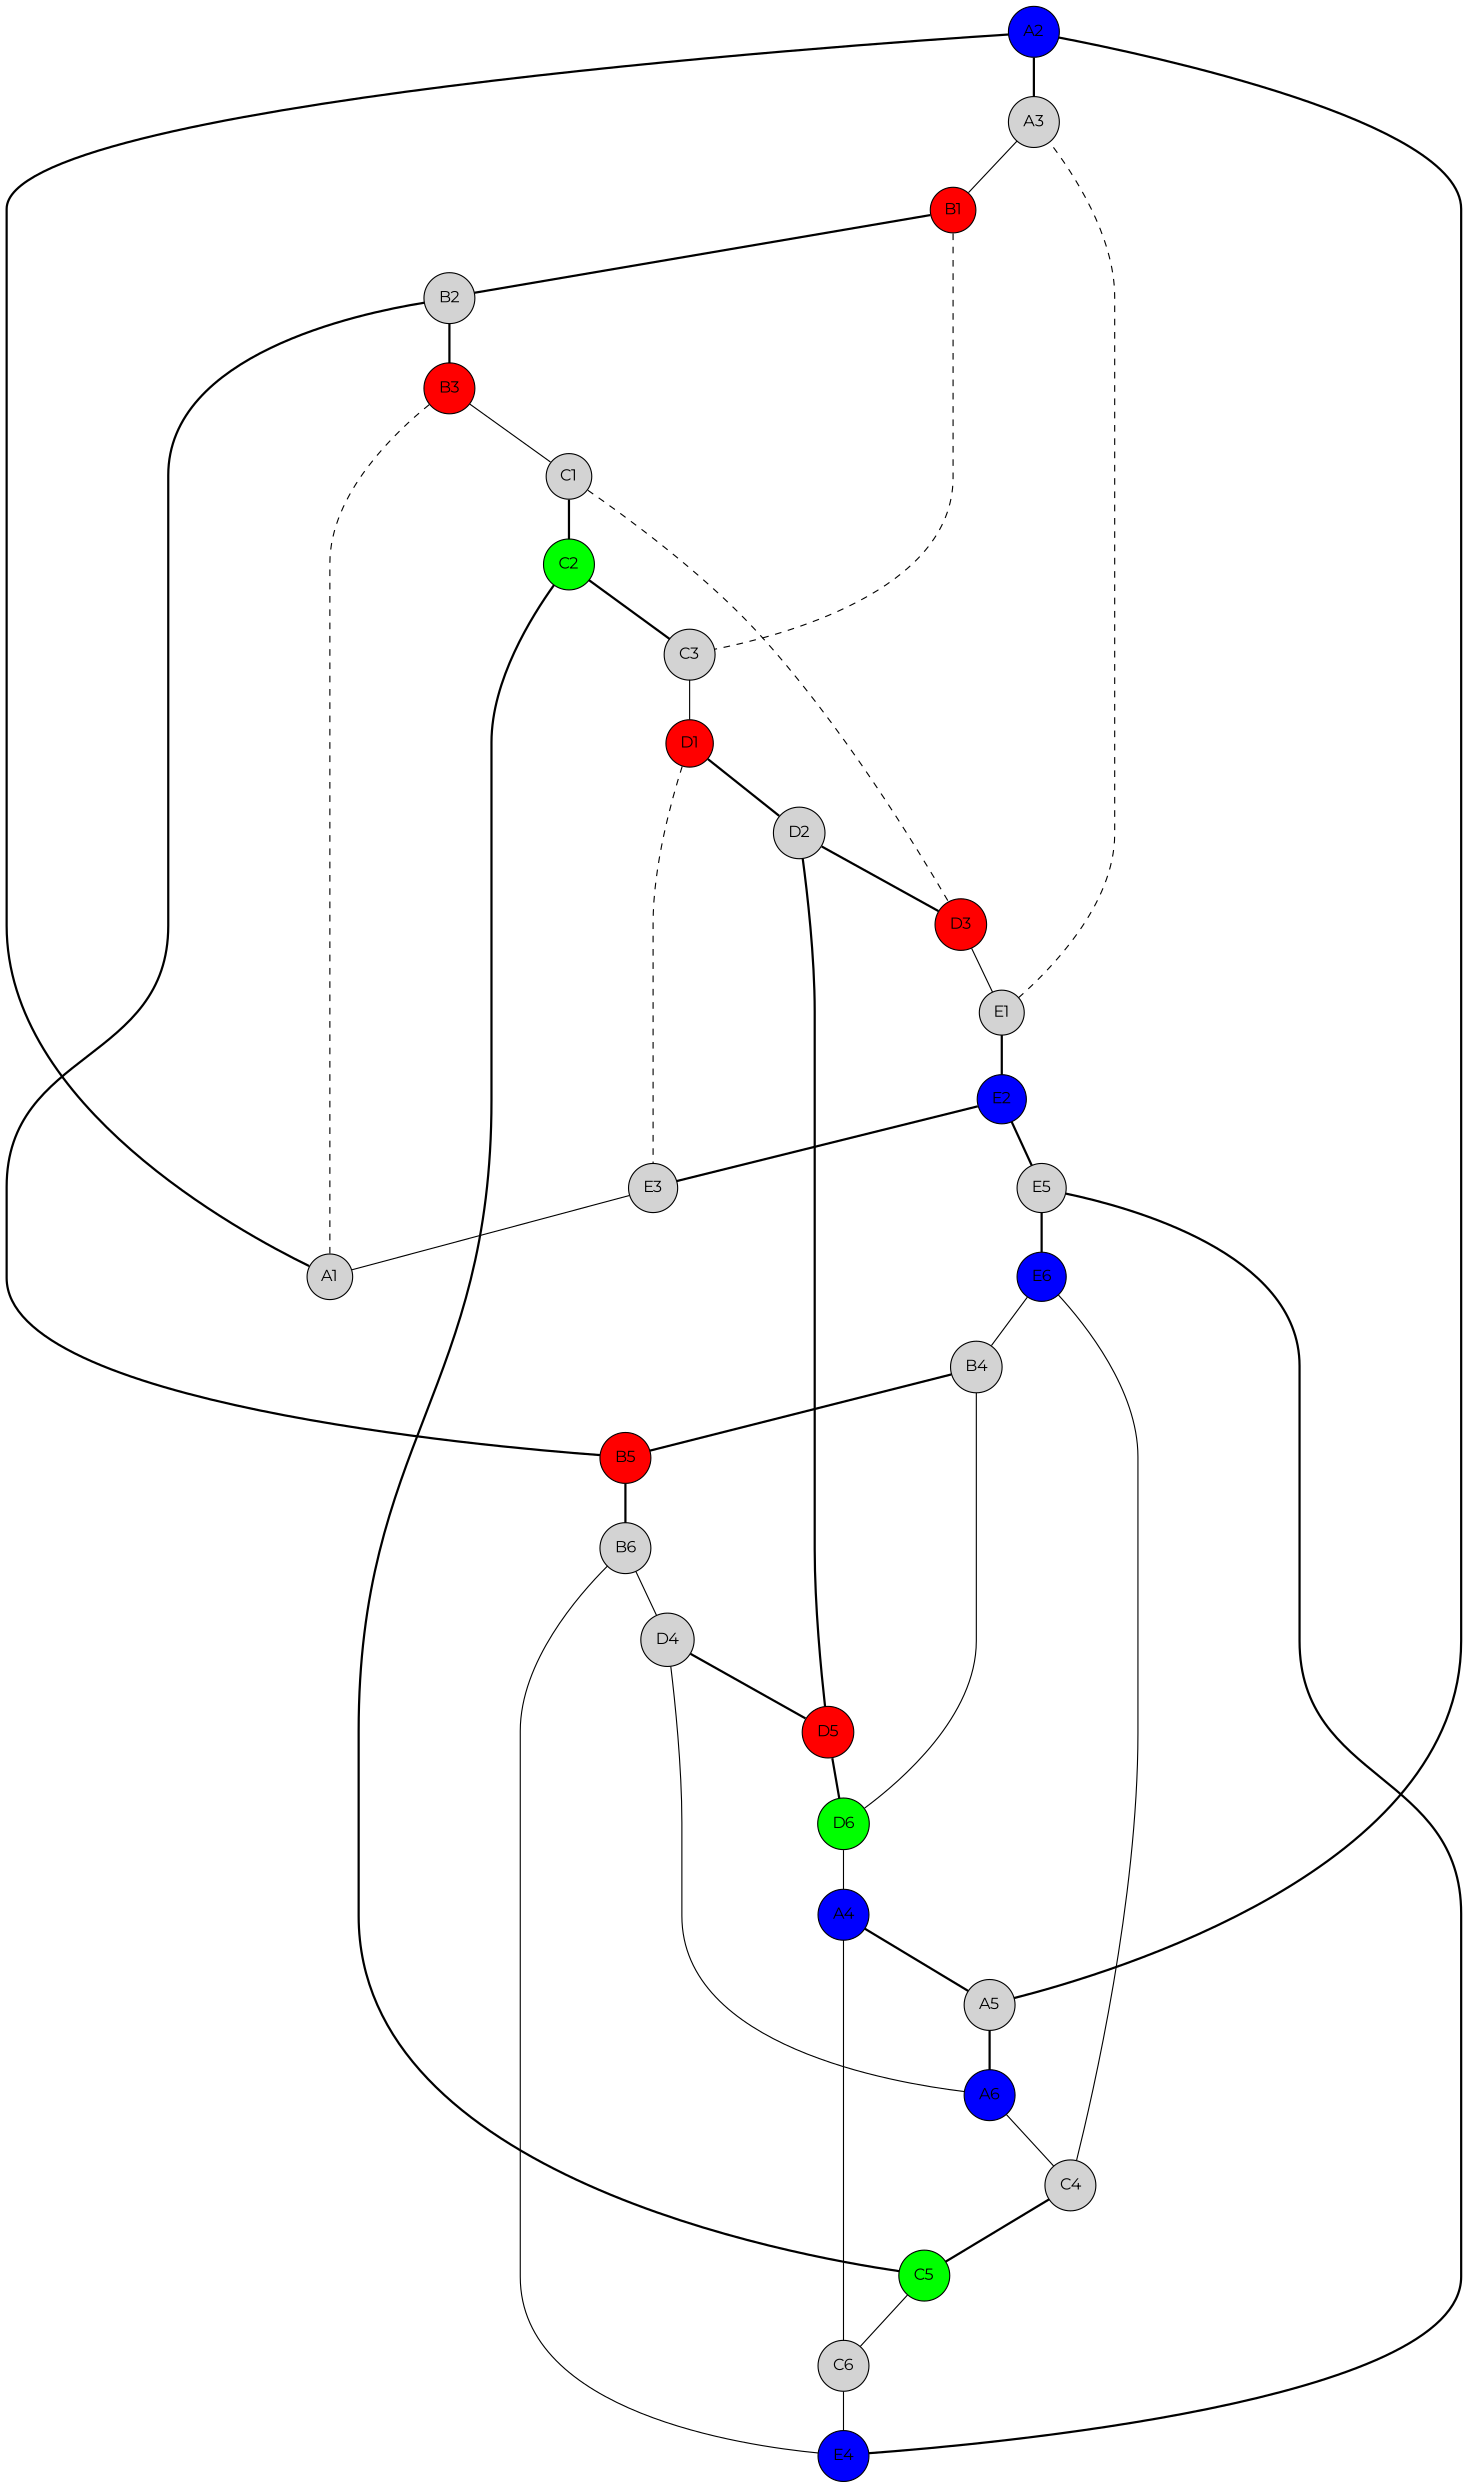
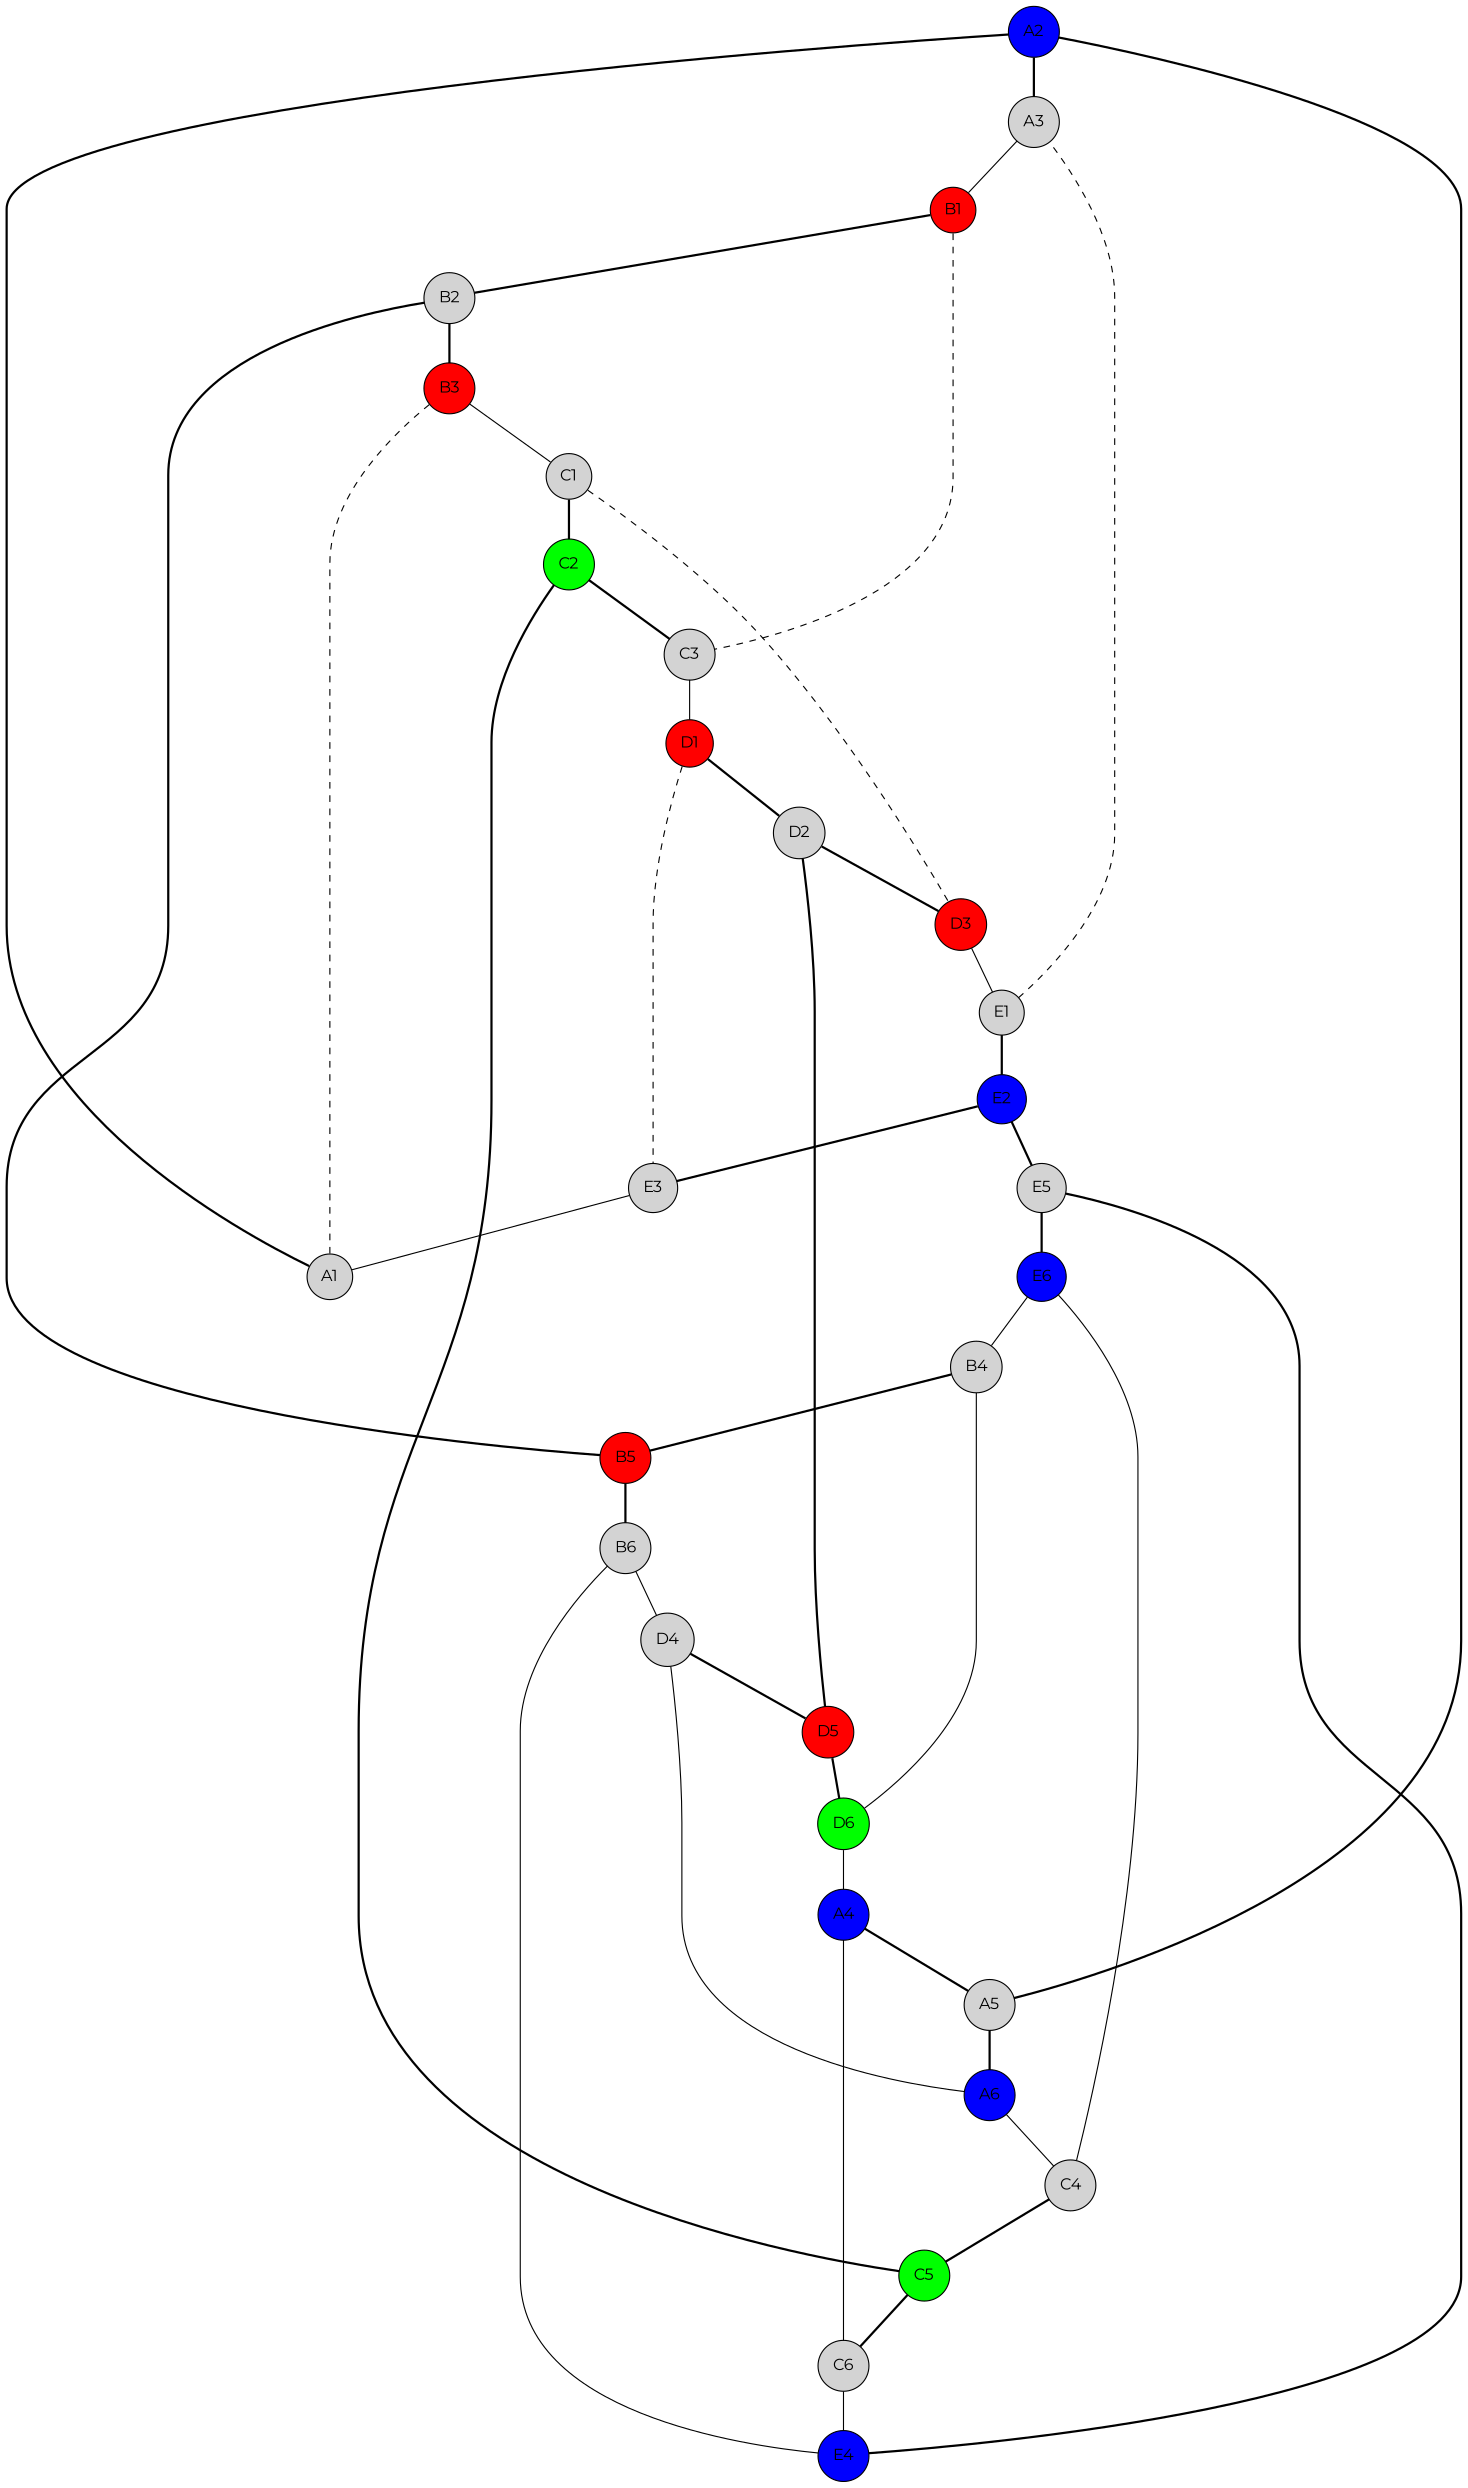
(884, 2321) -> (884, 2321)
